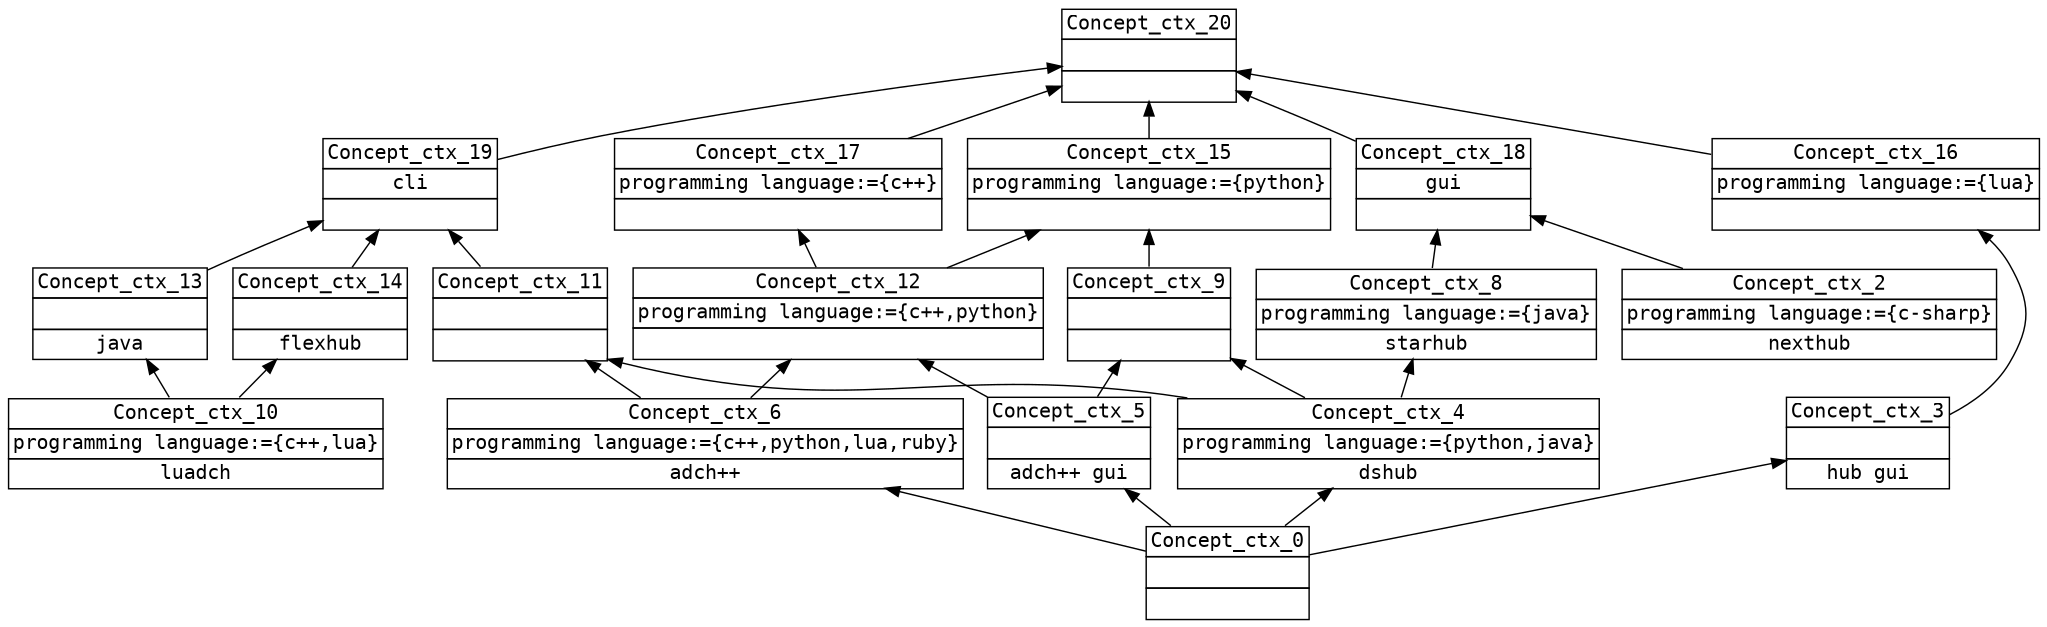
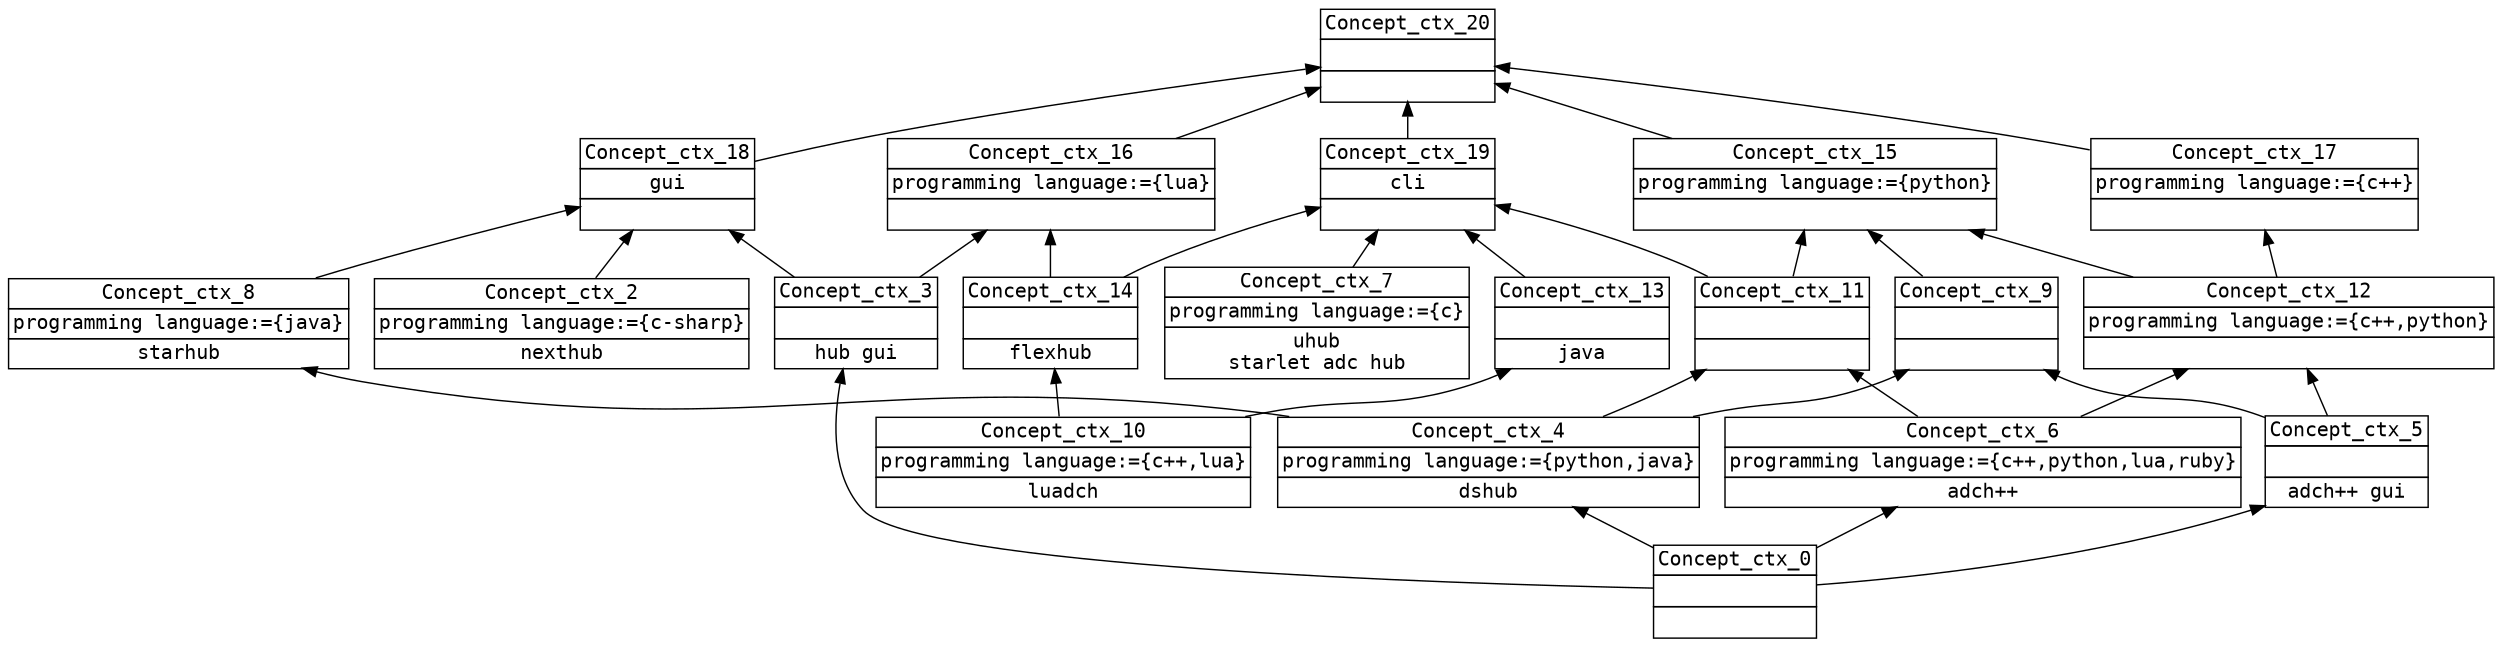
none -> (768, 258)
none -> (1797, 260)
none -> (1050, 261)
none -> (1316, 323)
